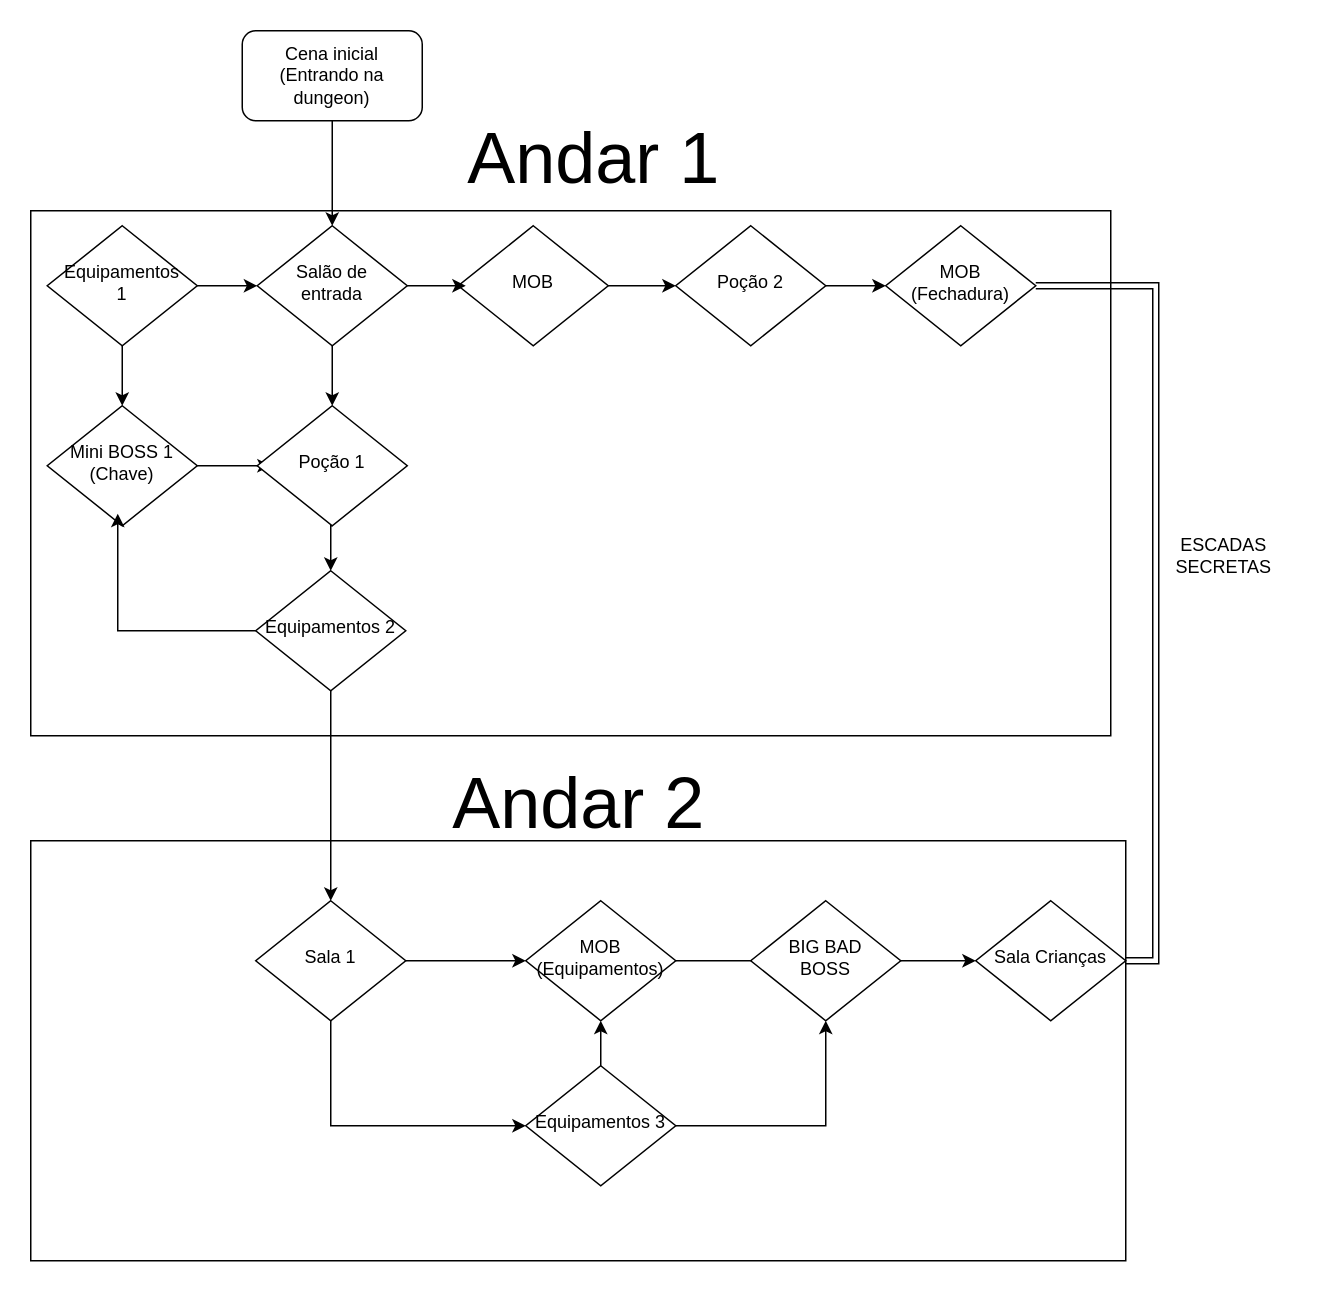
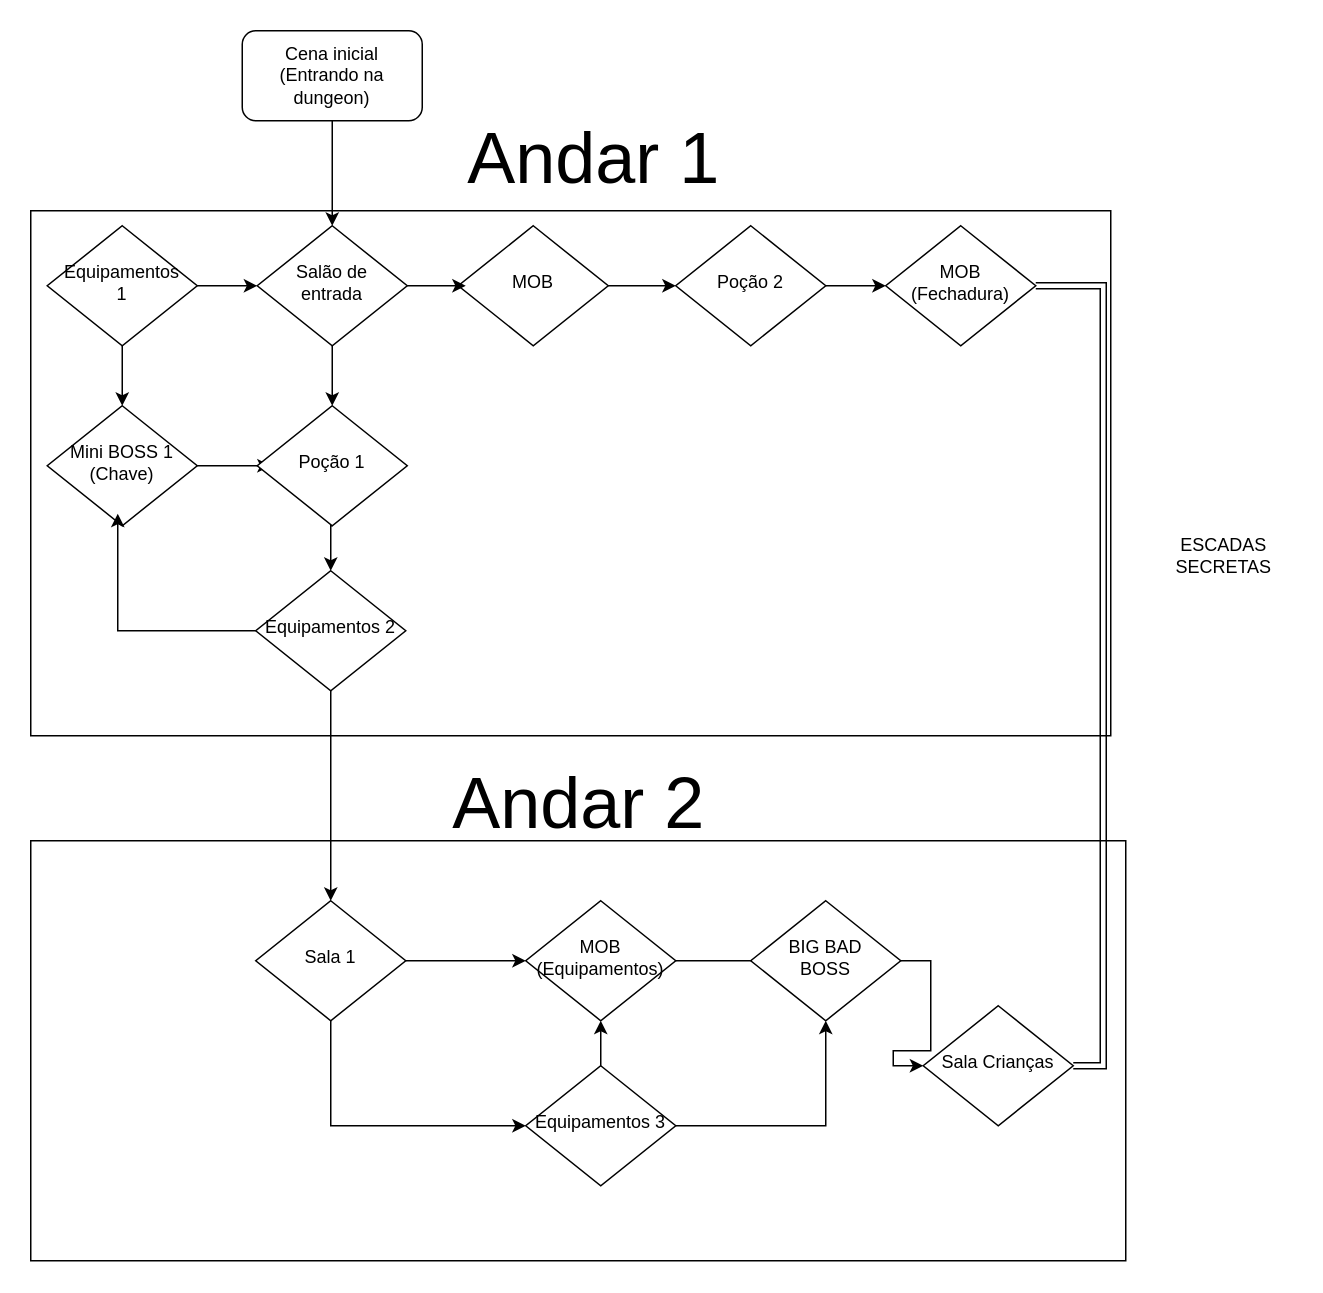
(1051, 961) -> (998, 1066)
